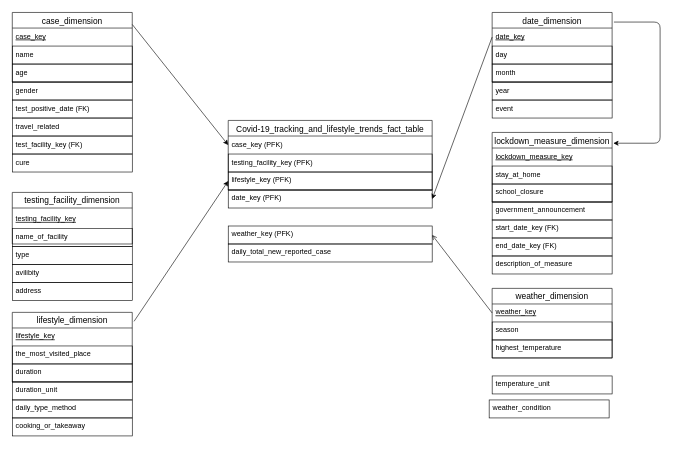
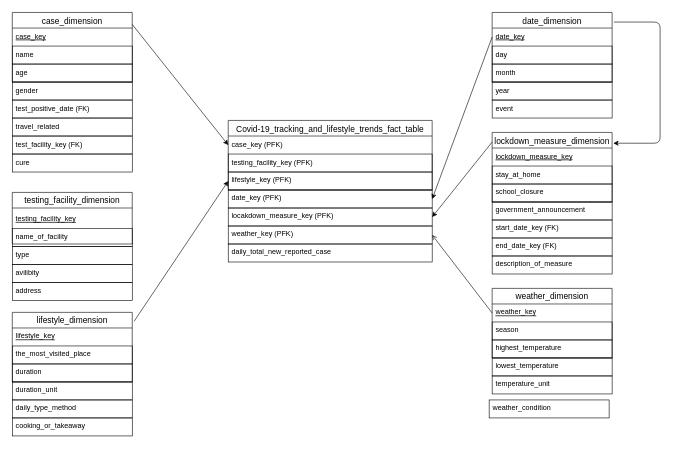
none -> (463, 179)
none -> (330, 217)
none -> (552, 367)
